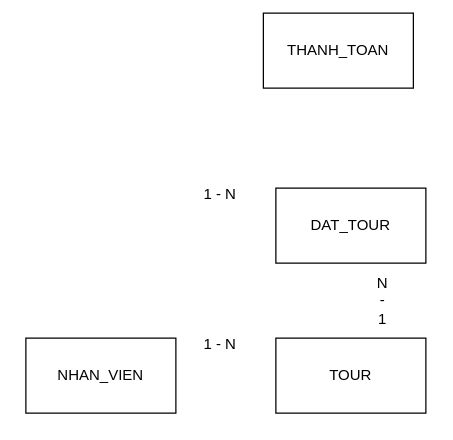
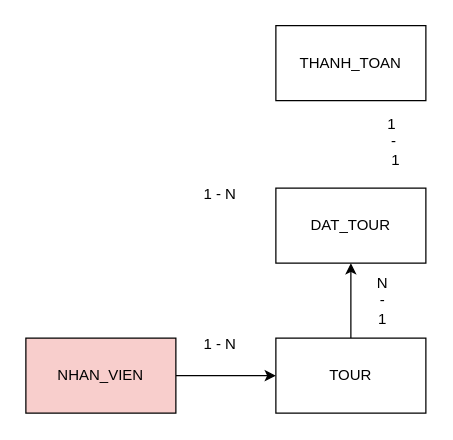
(338, 51) -> (351, 63)
none -> (393, 142)
none -> (351, 305)
(101, 376) -> (101, 376)
none -> (222, 376)
